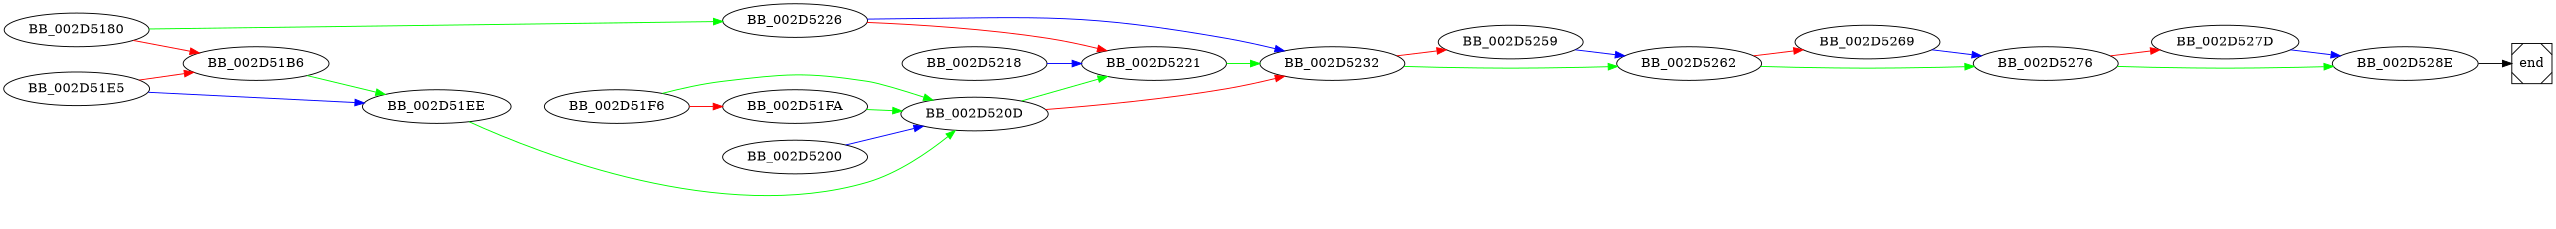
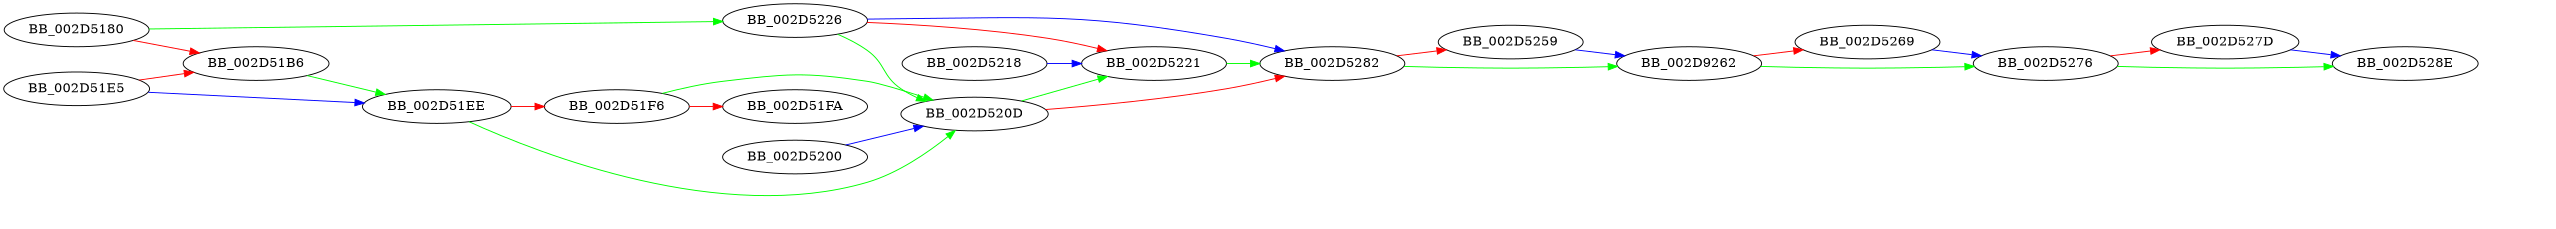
(1332, 64) -> (1332, 64)
(1689, 64) -> (1689, 64)
(2532, 64) -> none
none -> (523, 107)
(880, 110) -> (880, 63)
